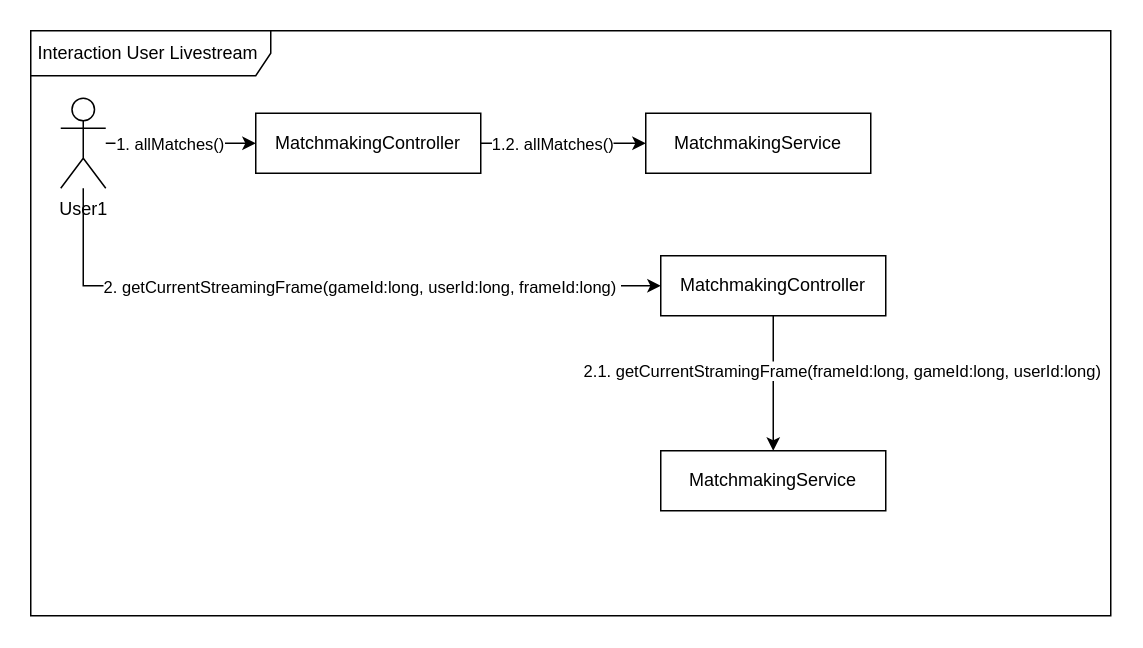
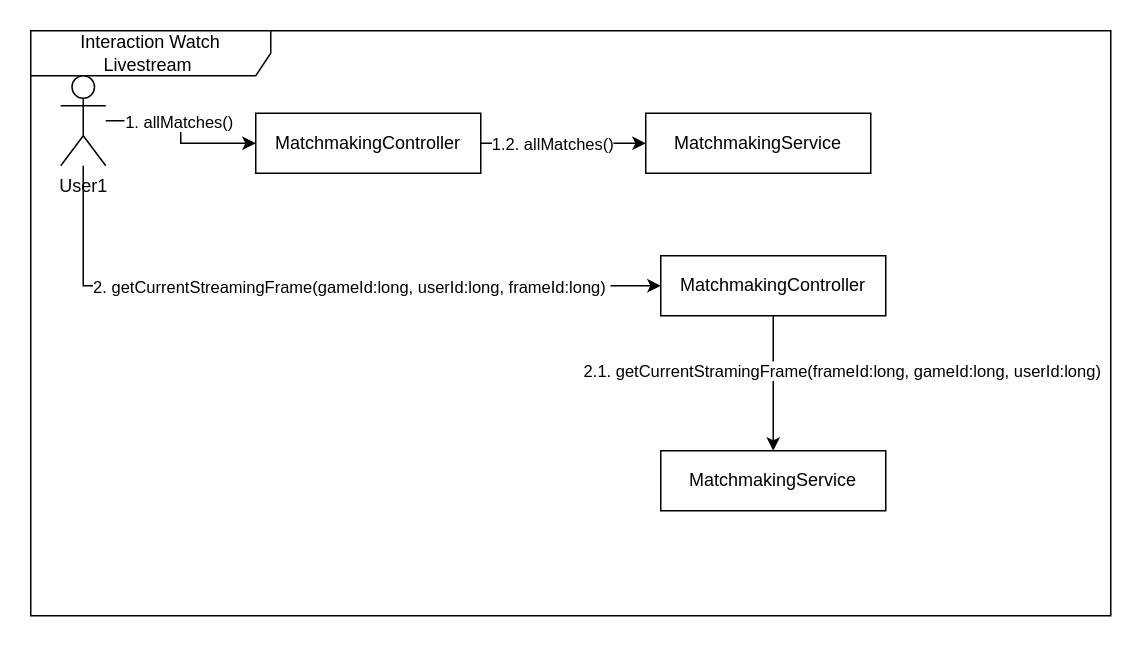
(151, 53) -> (151, 53)
(83, 143) -> (83, 121)
